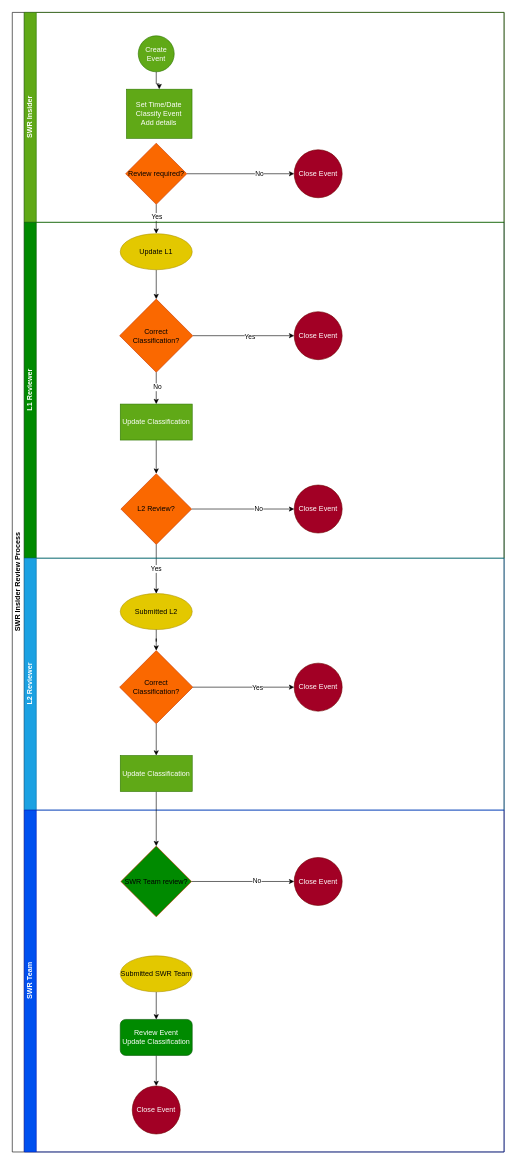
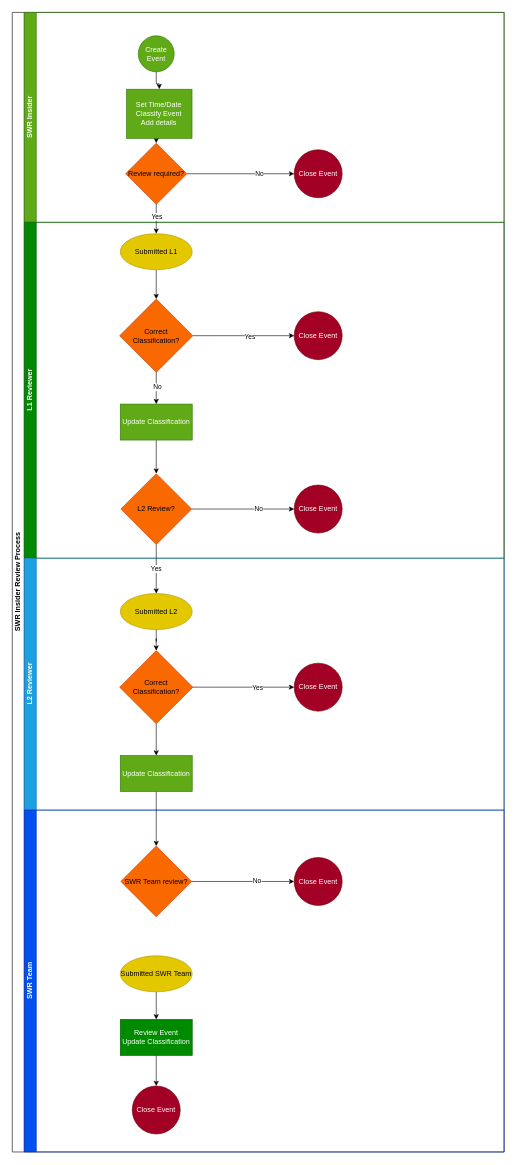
none -> (157, 138)
(156, 252) -> (156, 252)
(156, 882) -> (156, 882)
(156, 1038) -> (156, 1038)
